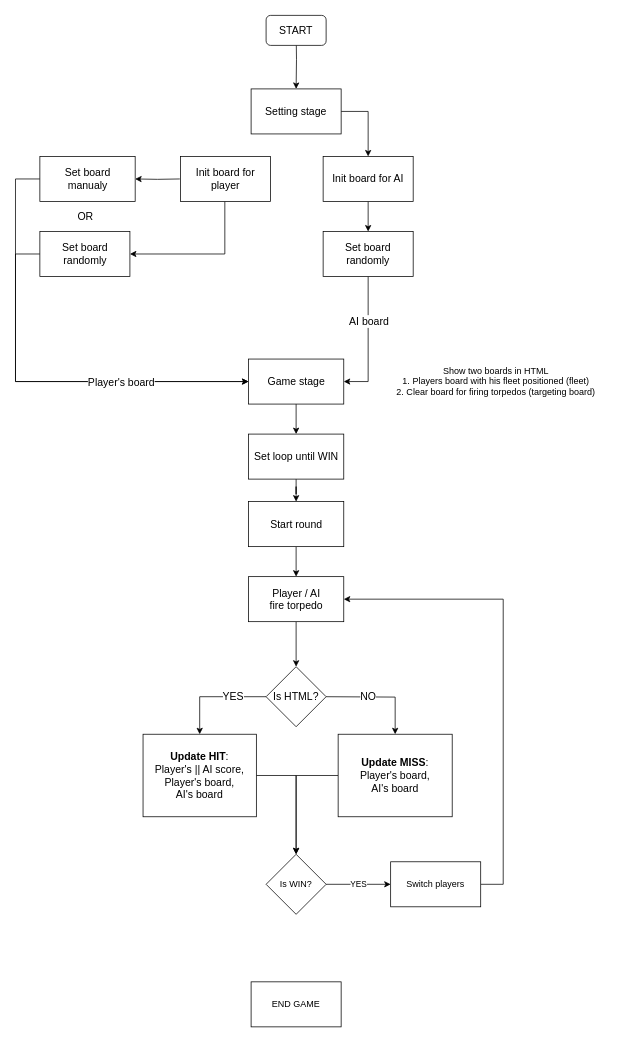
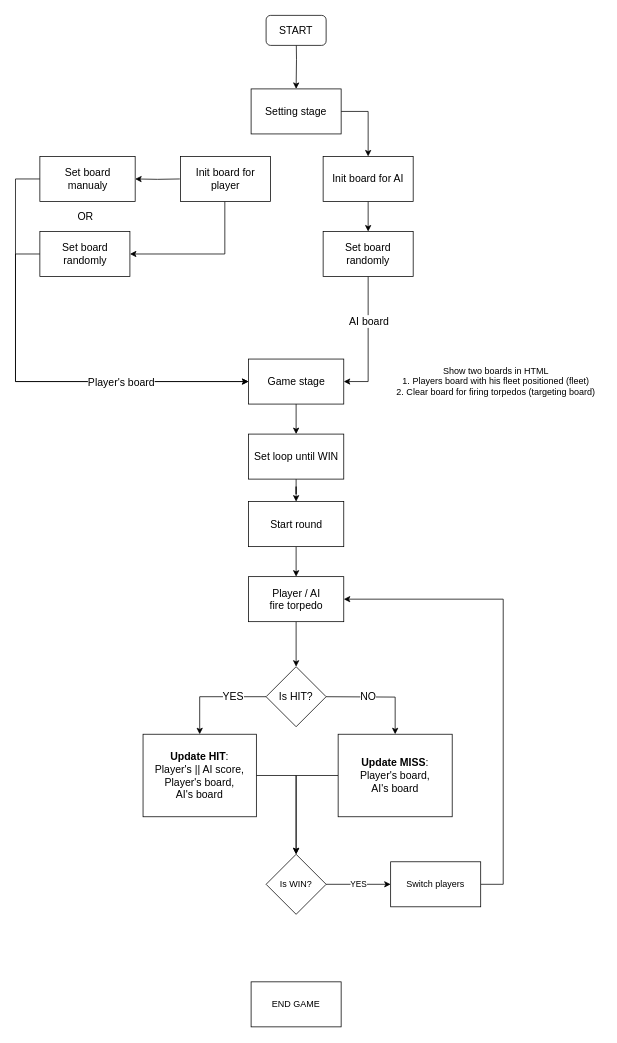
(296, 696) -> (296, 696)
